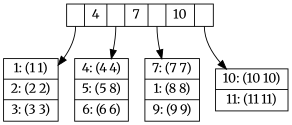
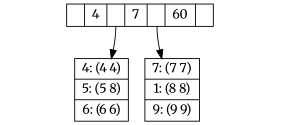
(180, 15) -> (180, 15)
(31, 90) -> none
(252, 90) -> none
